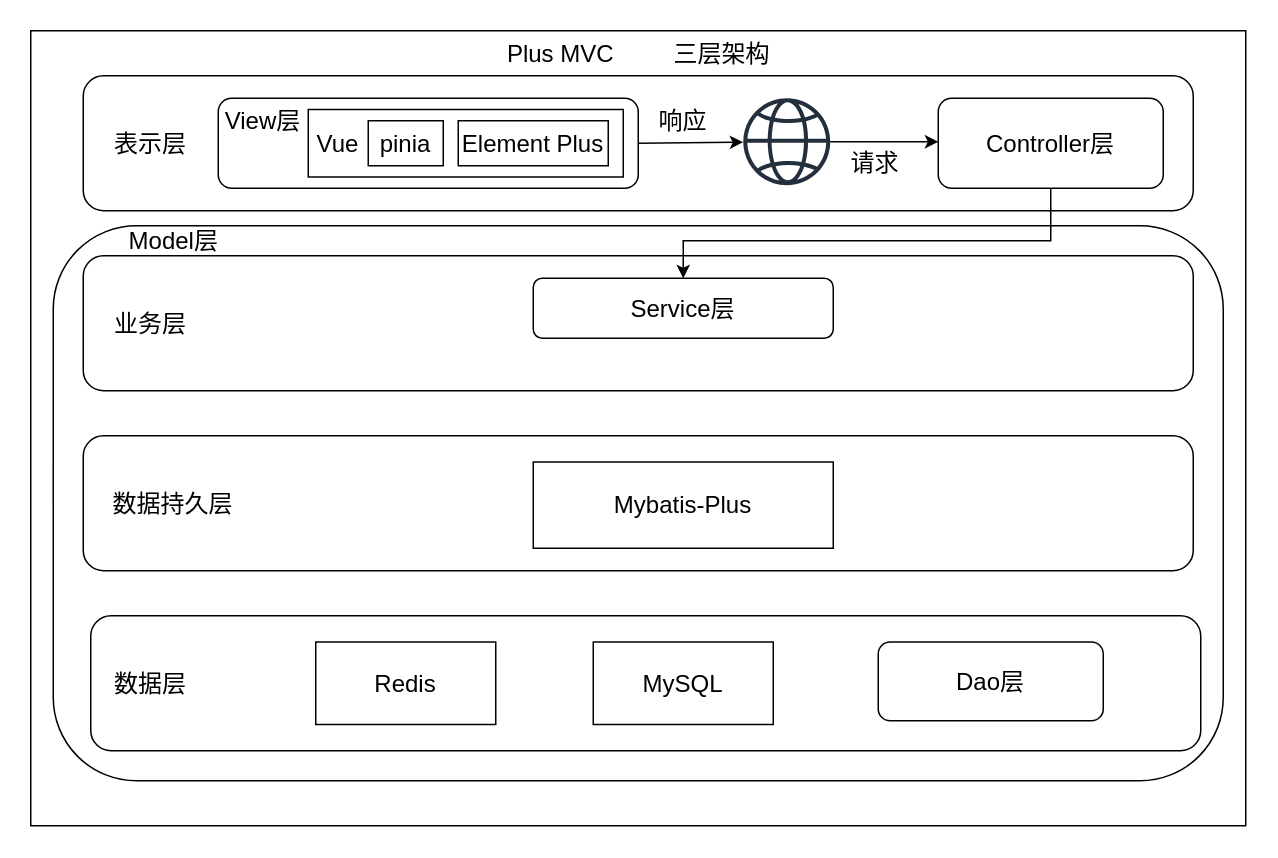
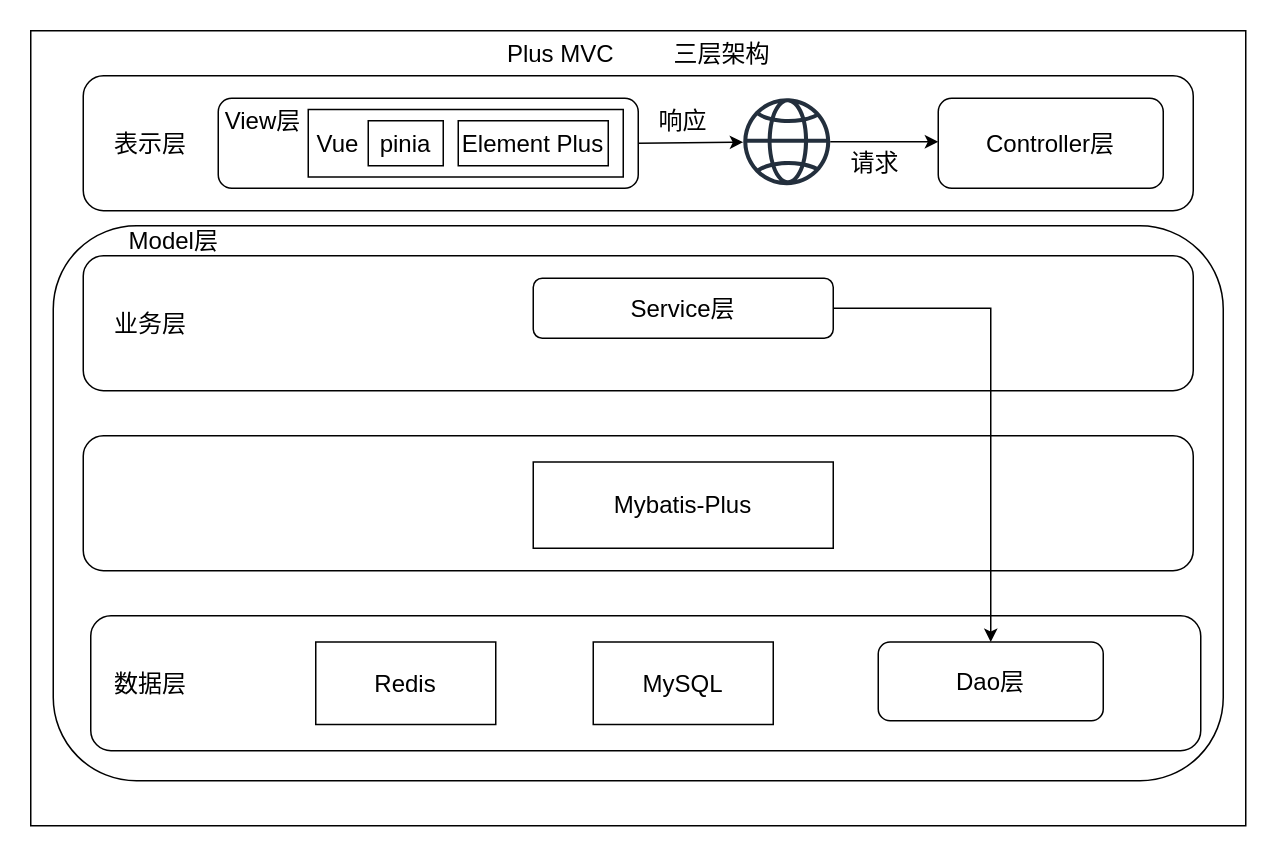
(880, 241) -> none
none -> (991, 391)
(173, 503) -> none
